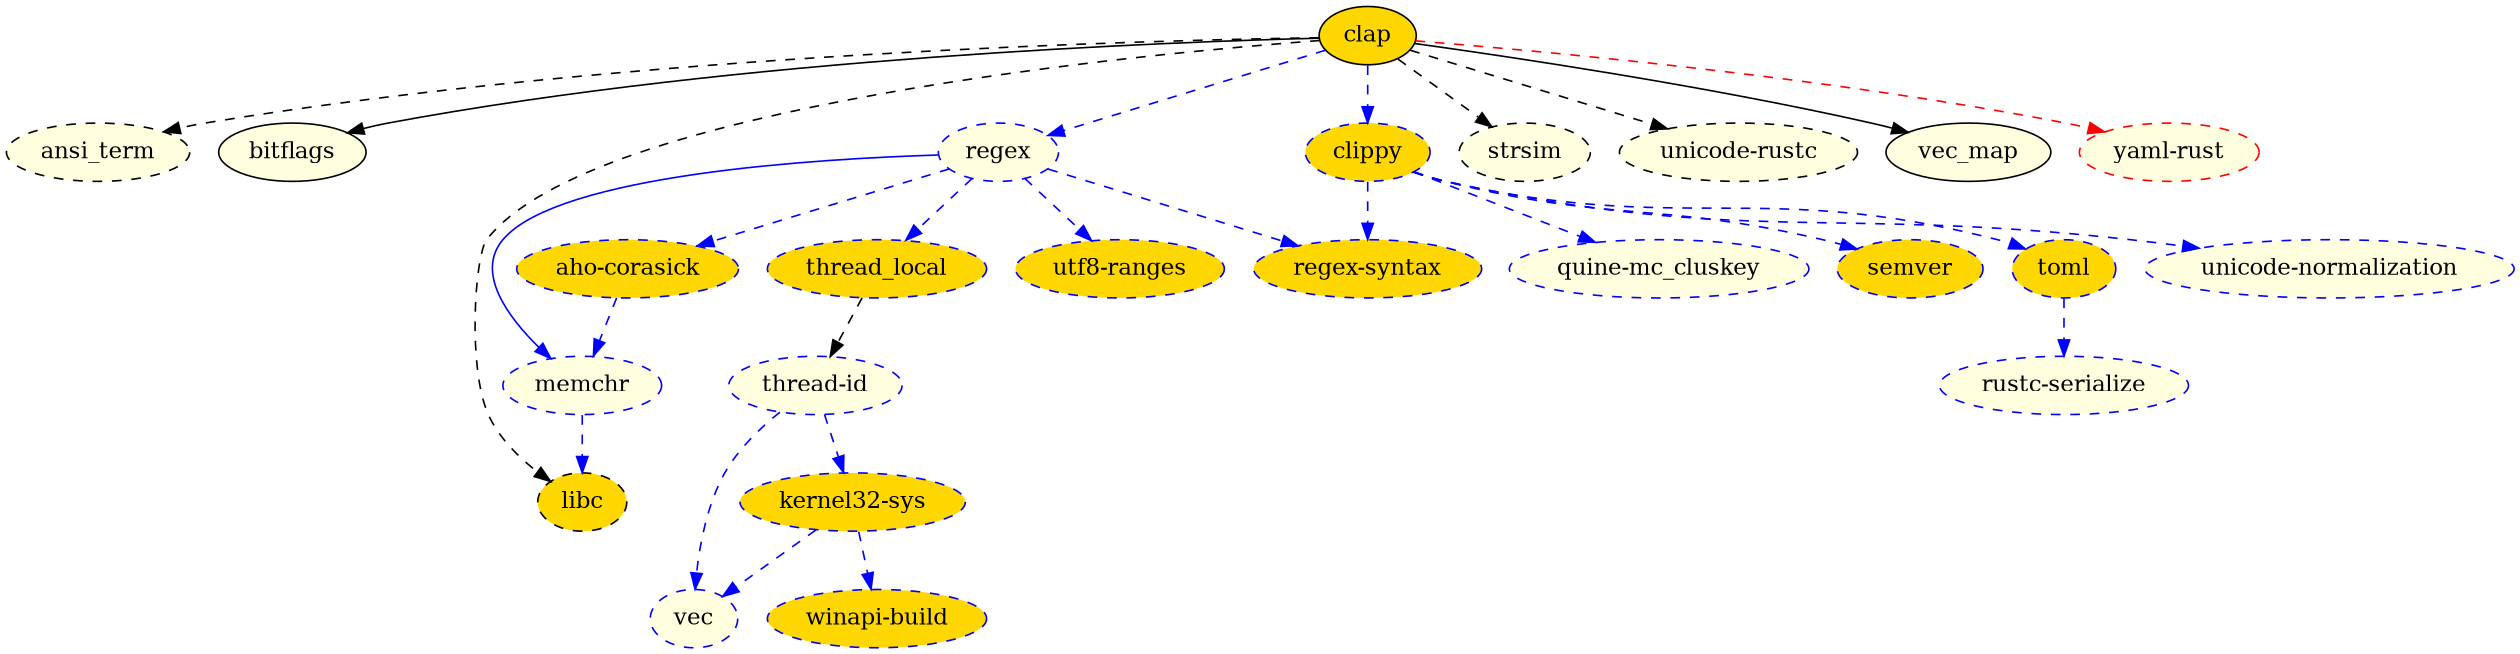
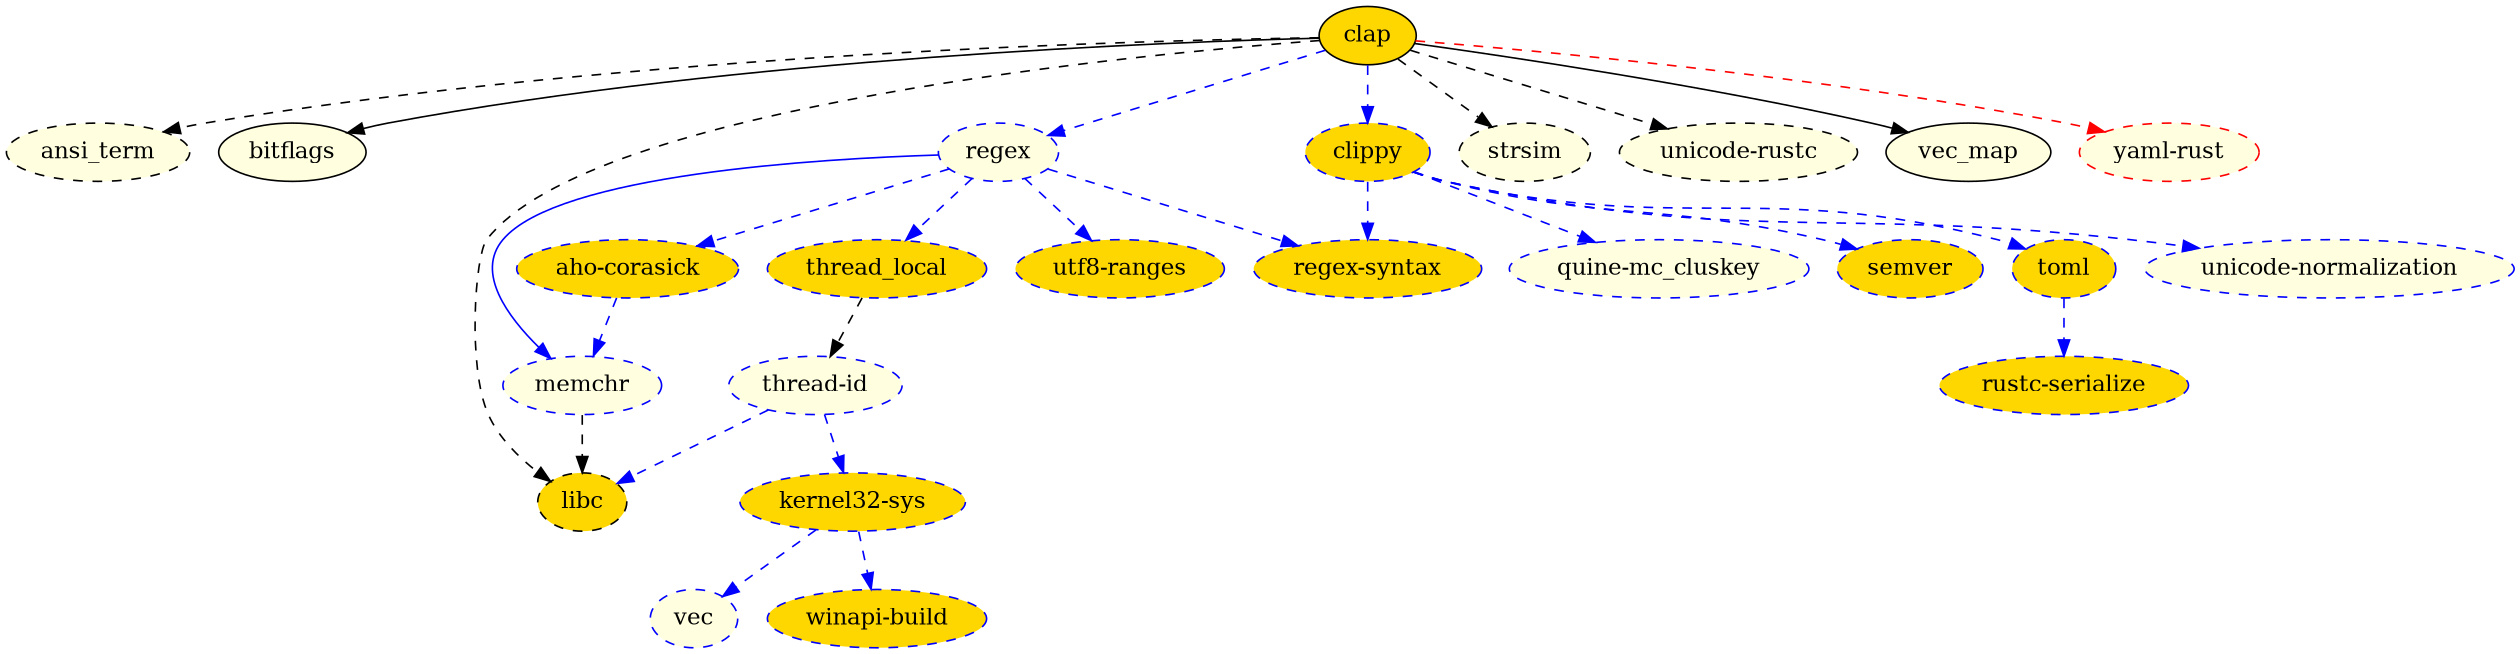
(2064, 385) -> (2064, 385)
(582, 436) -> (582, 436)
(720, 483) -> (700, 443)
